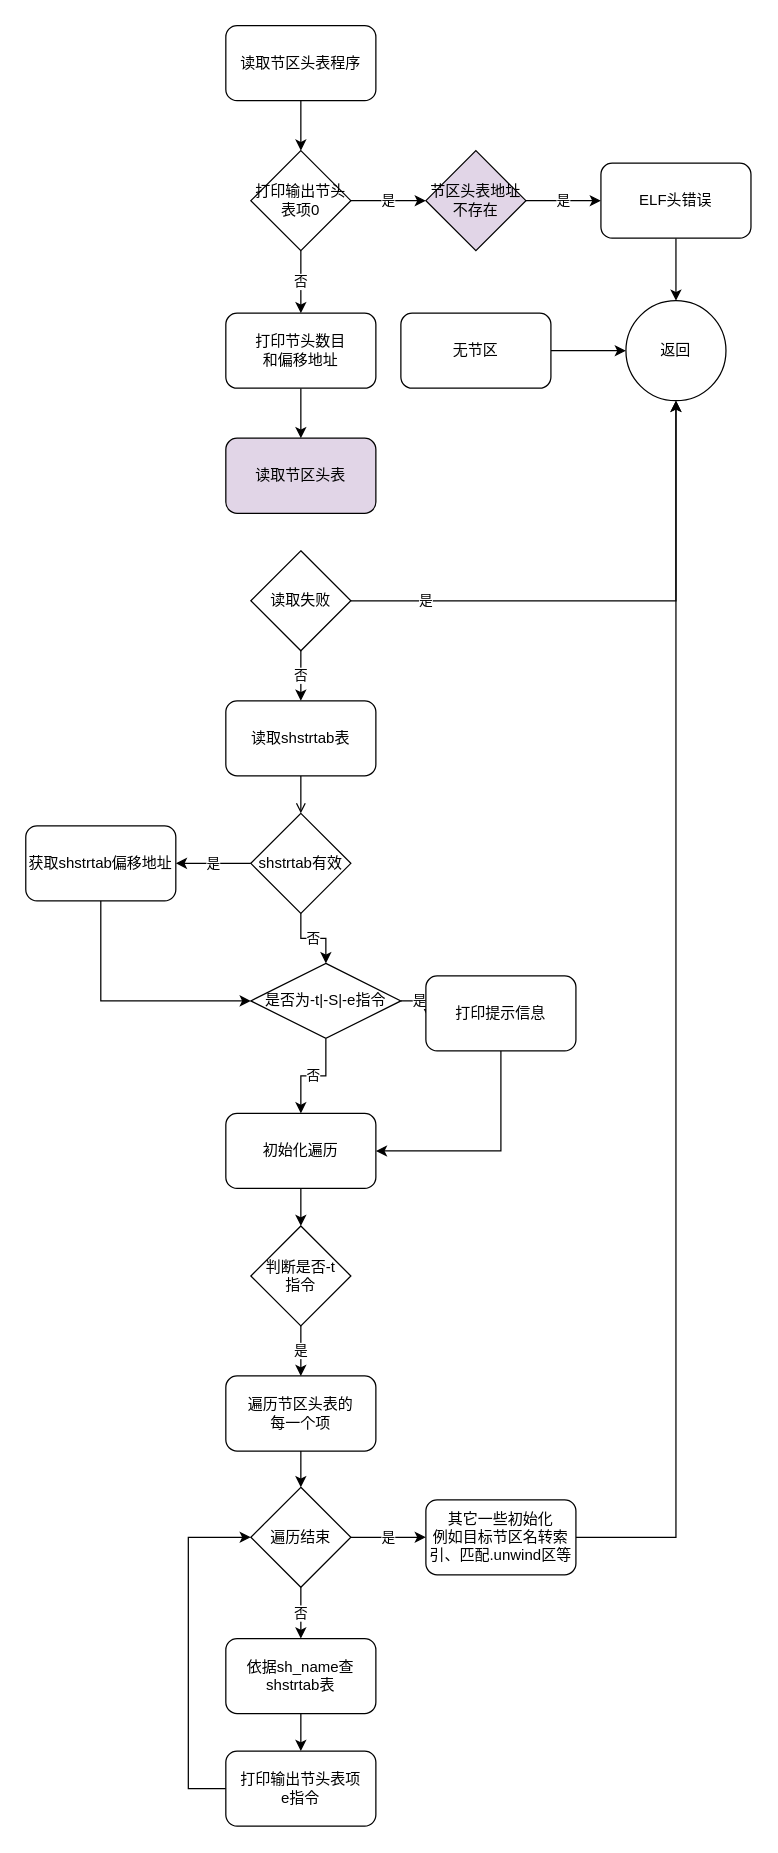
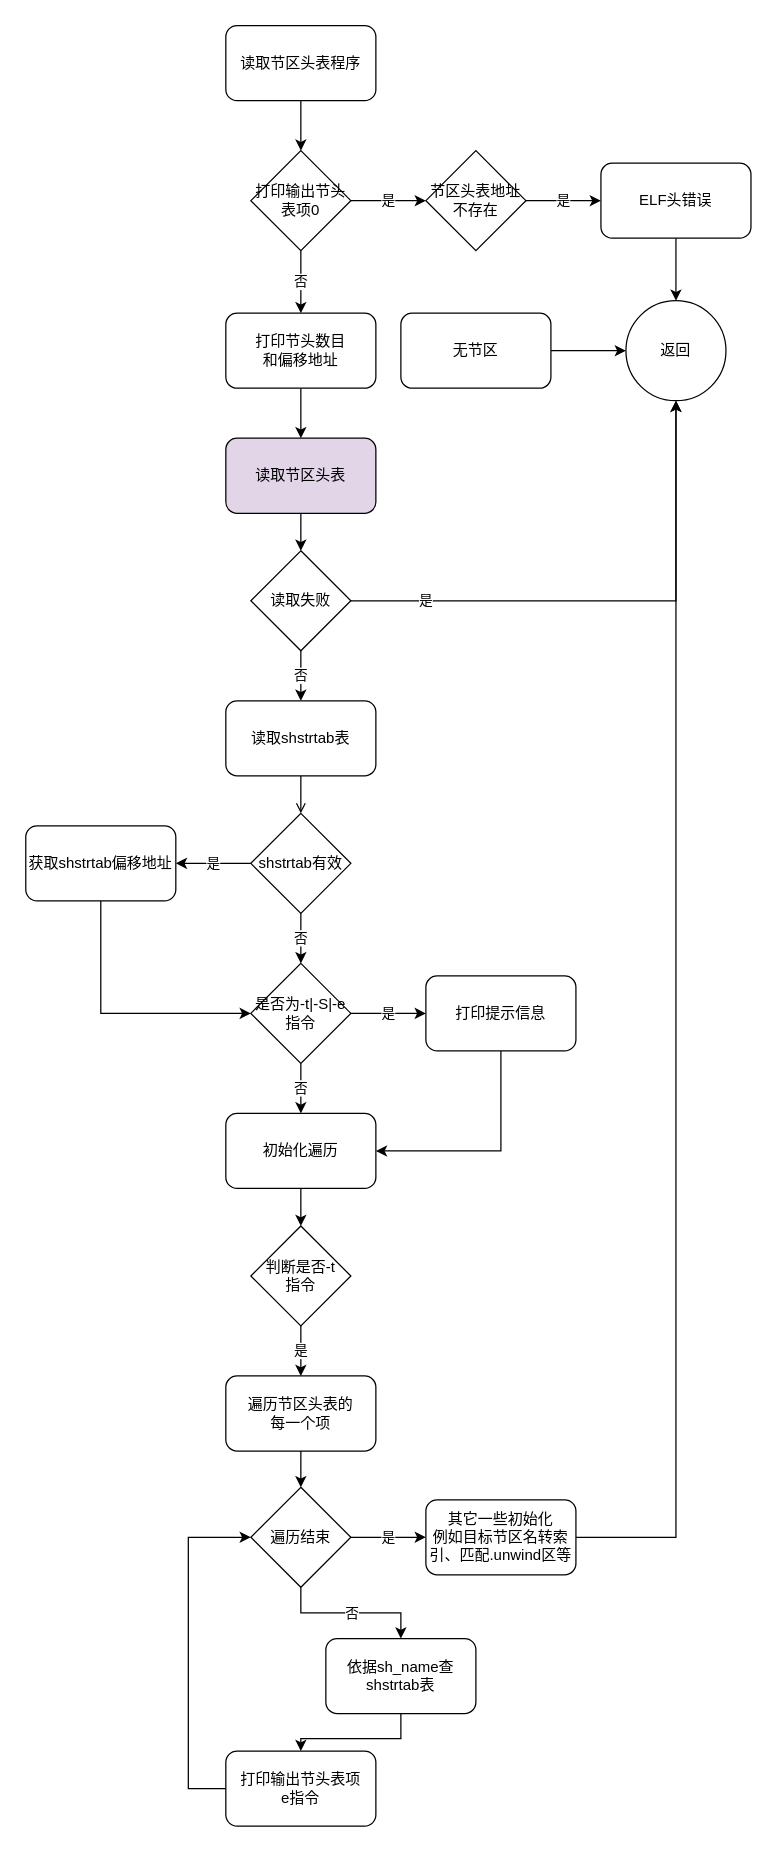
(476, 201) -> (476, 201)
none -> (301, 536)
(326, 1001) -> (301, 1013)
(301, 1676) -> (401, 1676)
